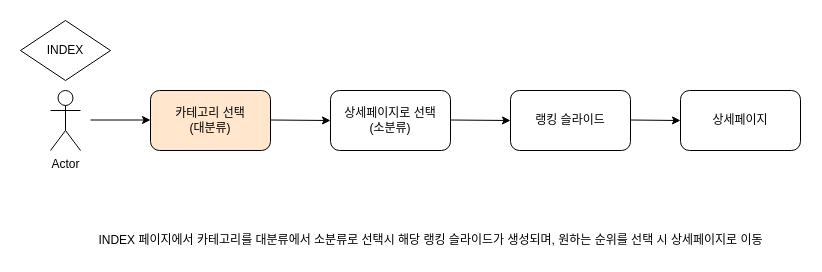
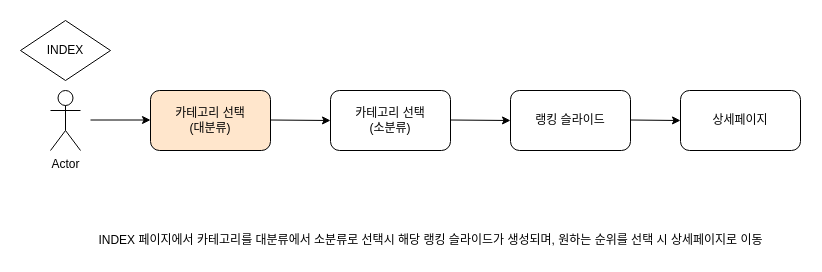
(391, 121) -> (391, 121)
